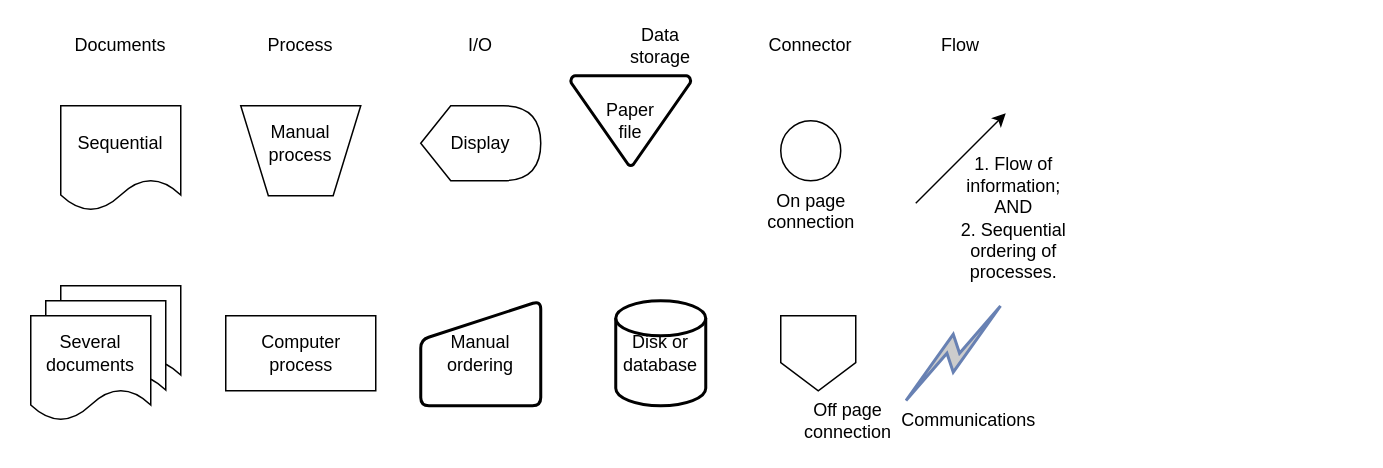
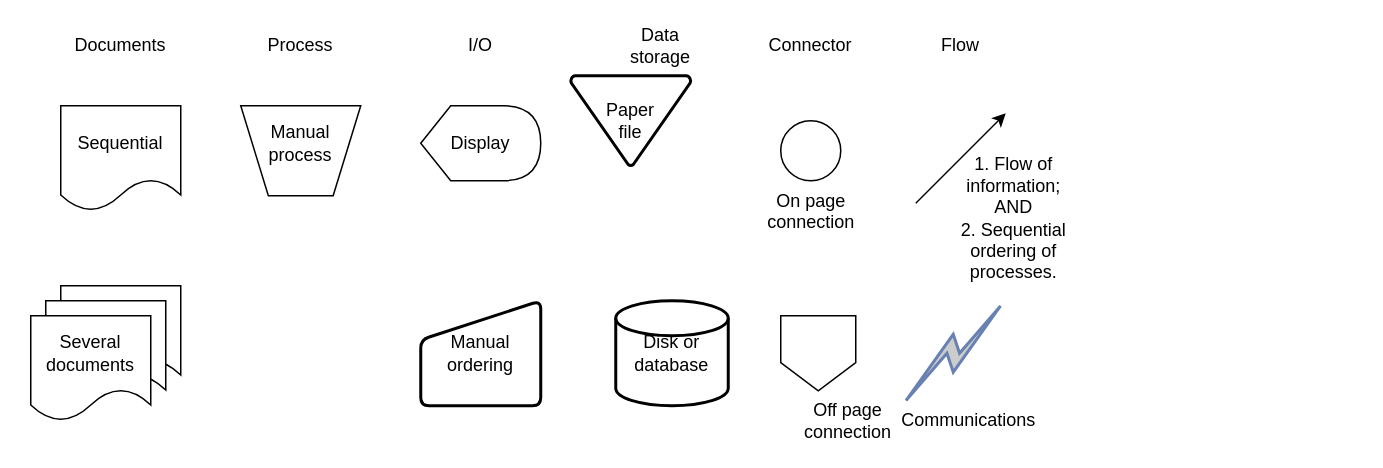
(301, 353) -> none
(661, 353) -> (672, 353)
